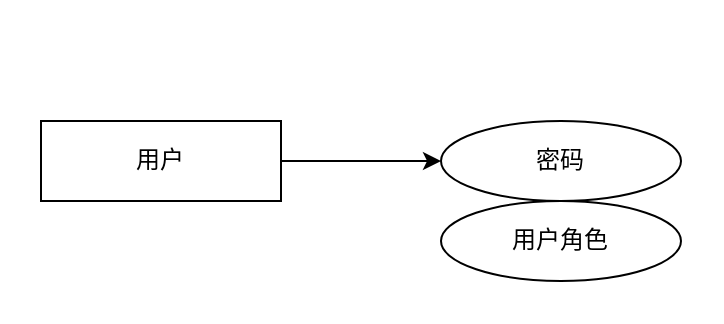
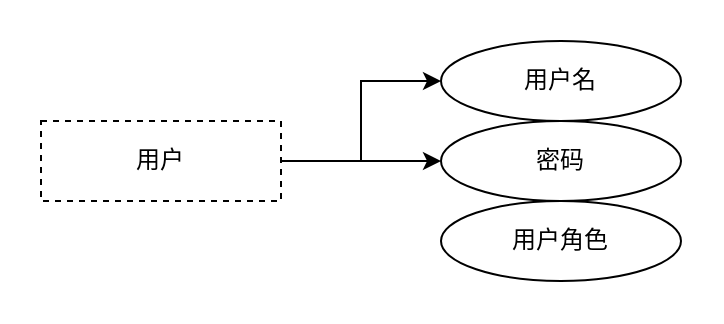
none -> (561, 81)
none -> (361, 86)
(161, 161) -> (161, 161)
